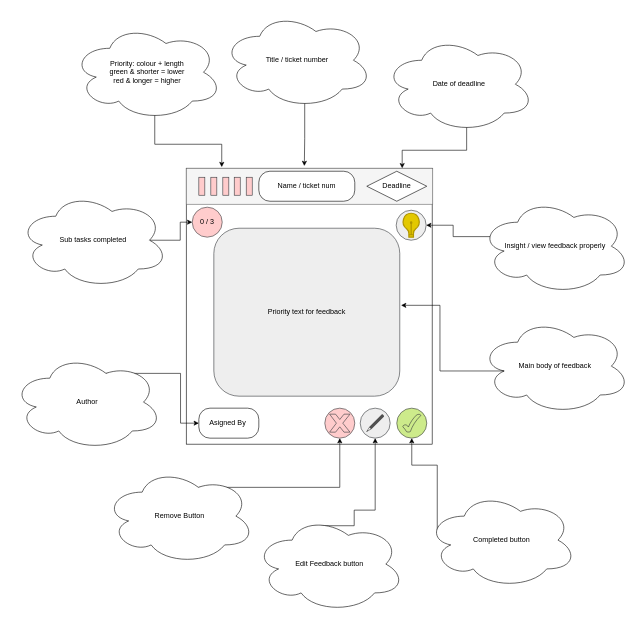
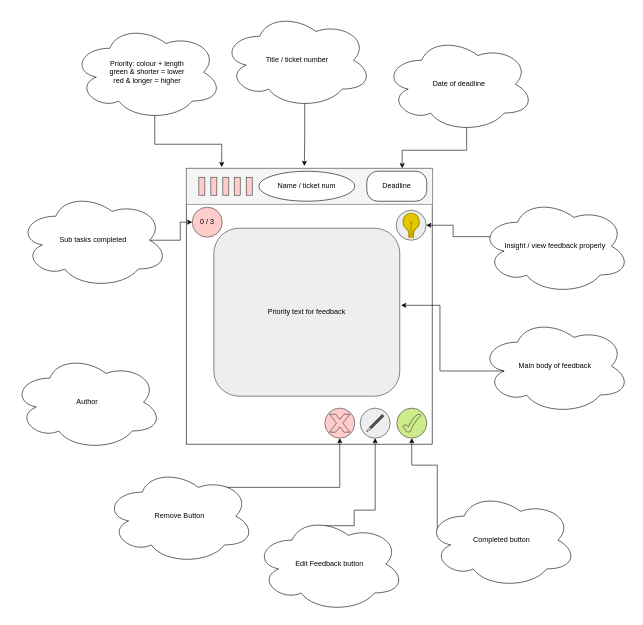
(307, 186) -> (307, 186)
(397, 186) -> (397, 186)
(181, 376) -> none
(229, 423) -> none
